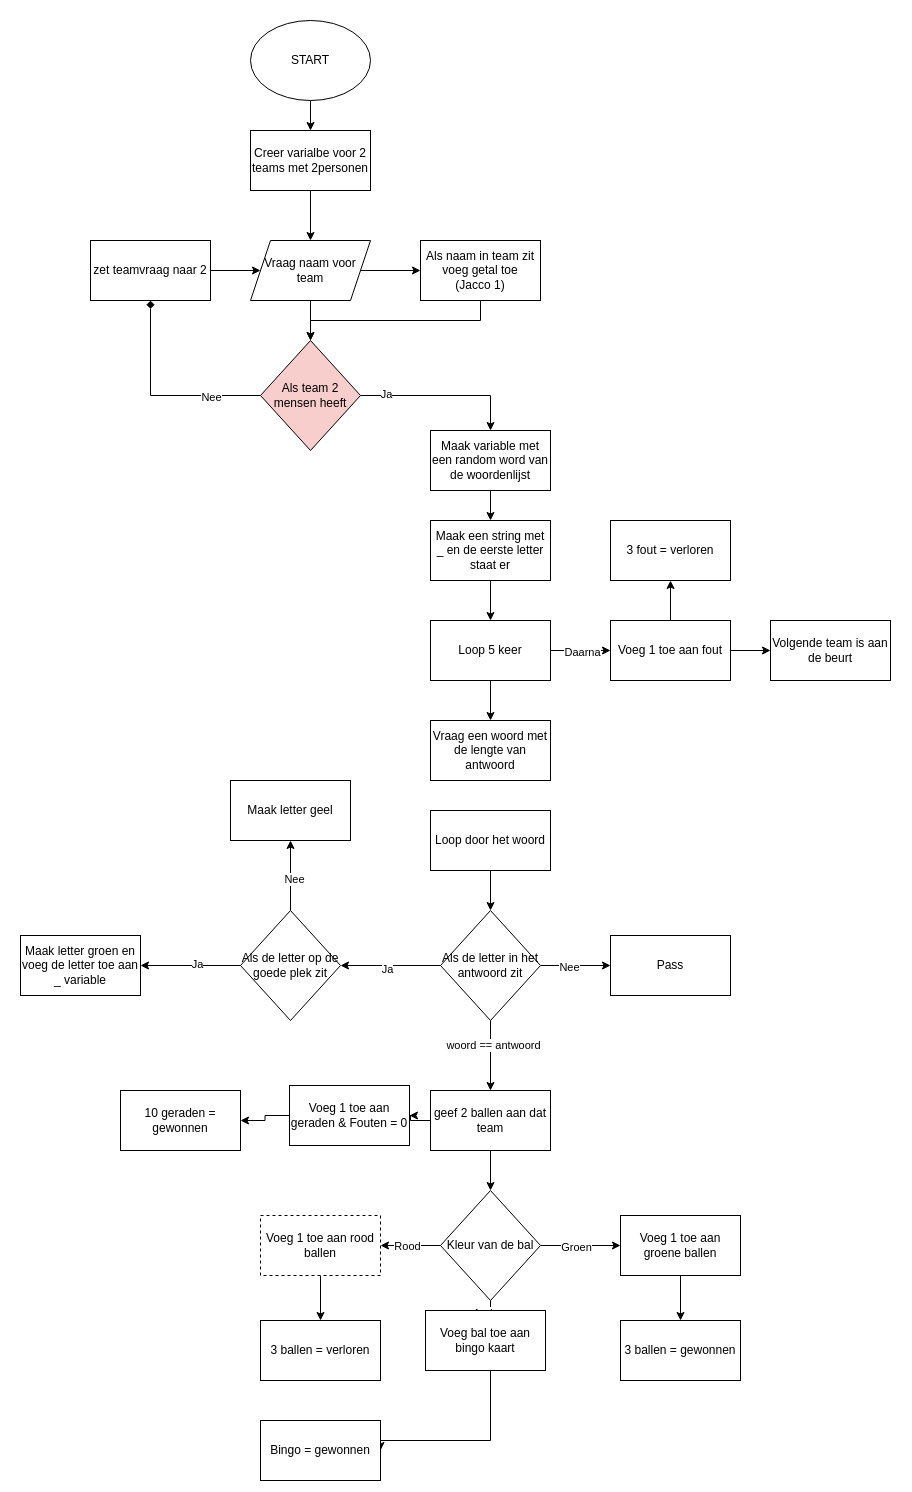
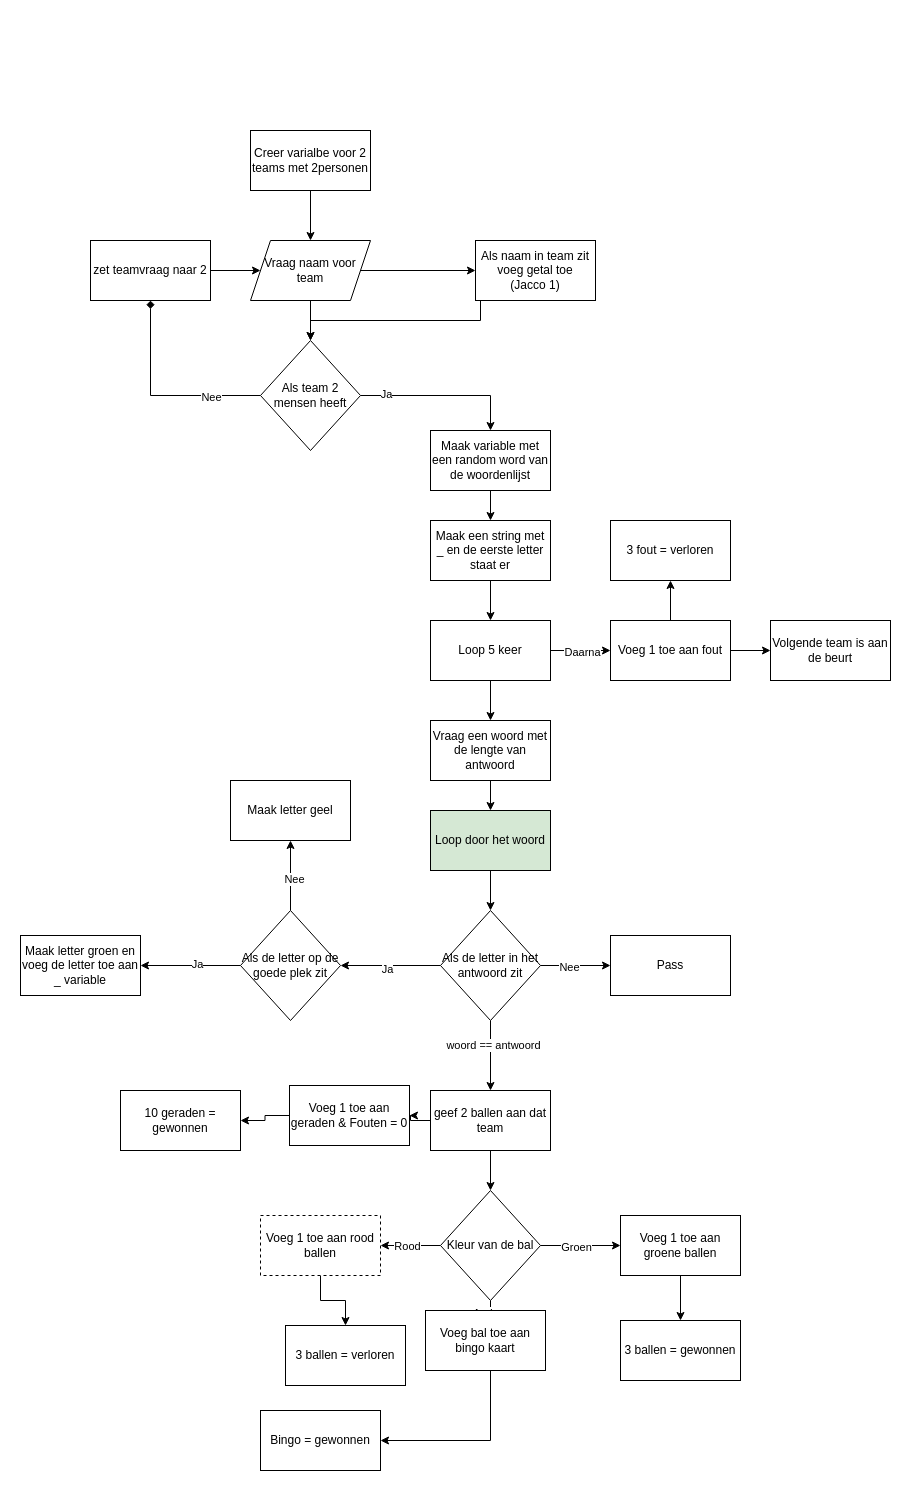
(311, 61) -> none
(311, 120) -> none
(481, 271) -> (536, 271)
(311, 396) -> (311, 396)
none -> (491, 800)
(491, 841) -> (491, 841)
(321, 1351) -> (346, 1356)
(321, 1451) -> (321, 1441)
